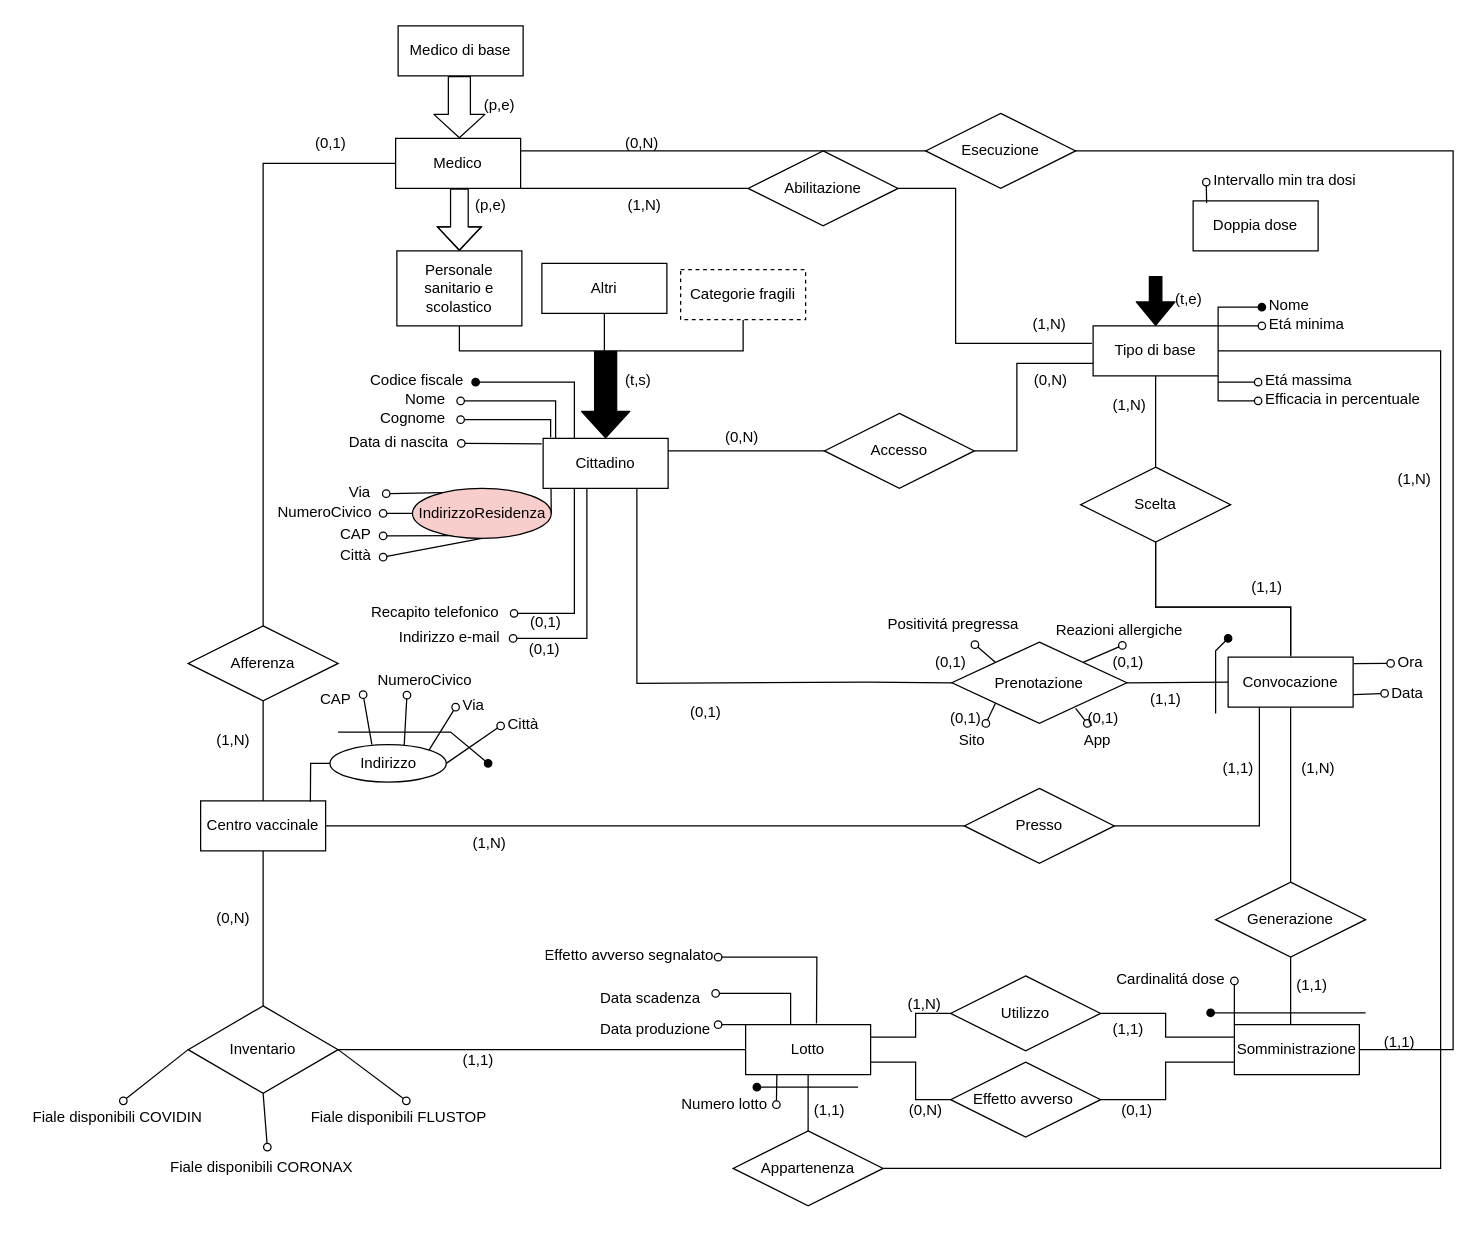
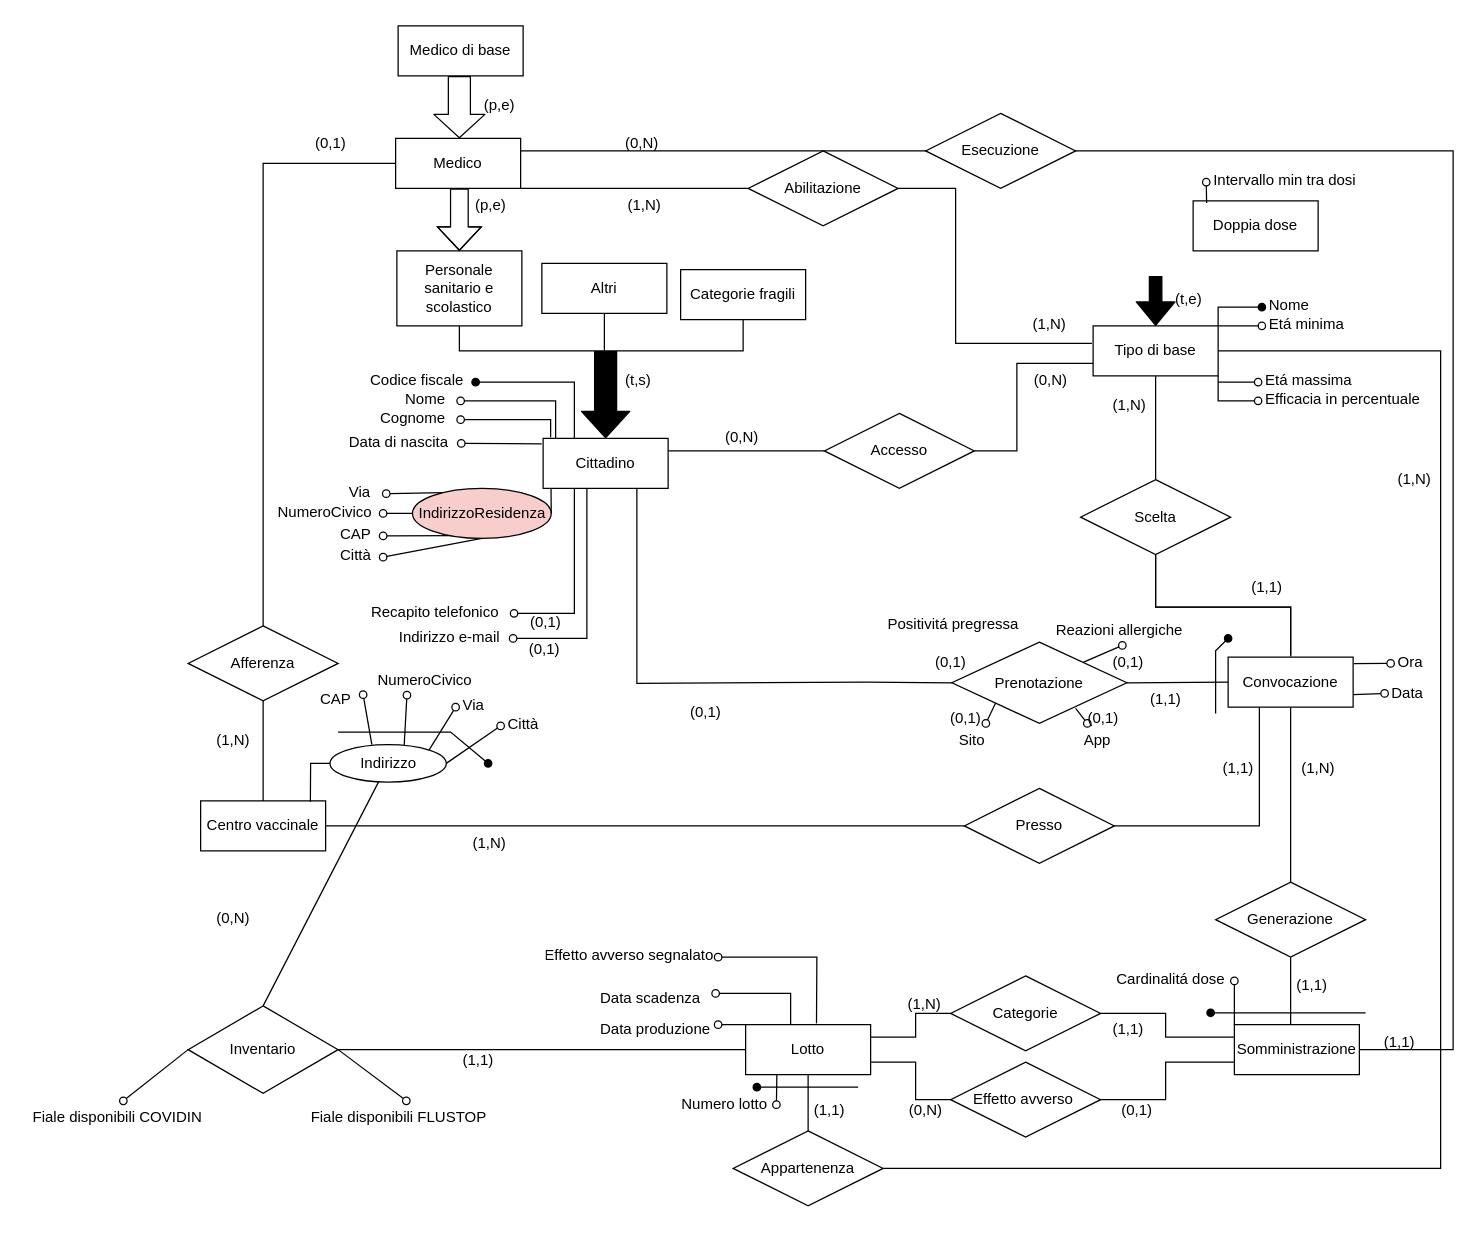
(743, 294) -> (743, 294)
(1156, 504) -> (1156, 517)
(986, 654) -> none
(263, 929) -> (321, 894)
(1026, 1013) -> (1026, 1013)
(265, 1118) -> none
(263, 1168) -> none
